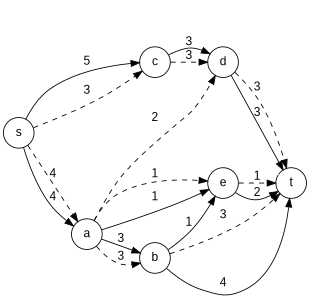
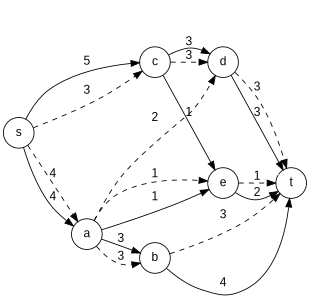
(192, 229) -> (189, 123)
